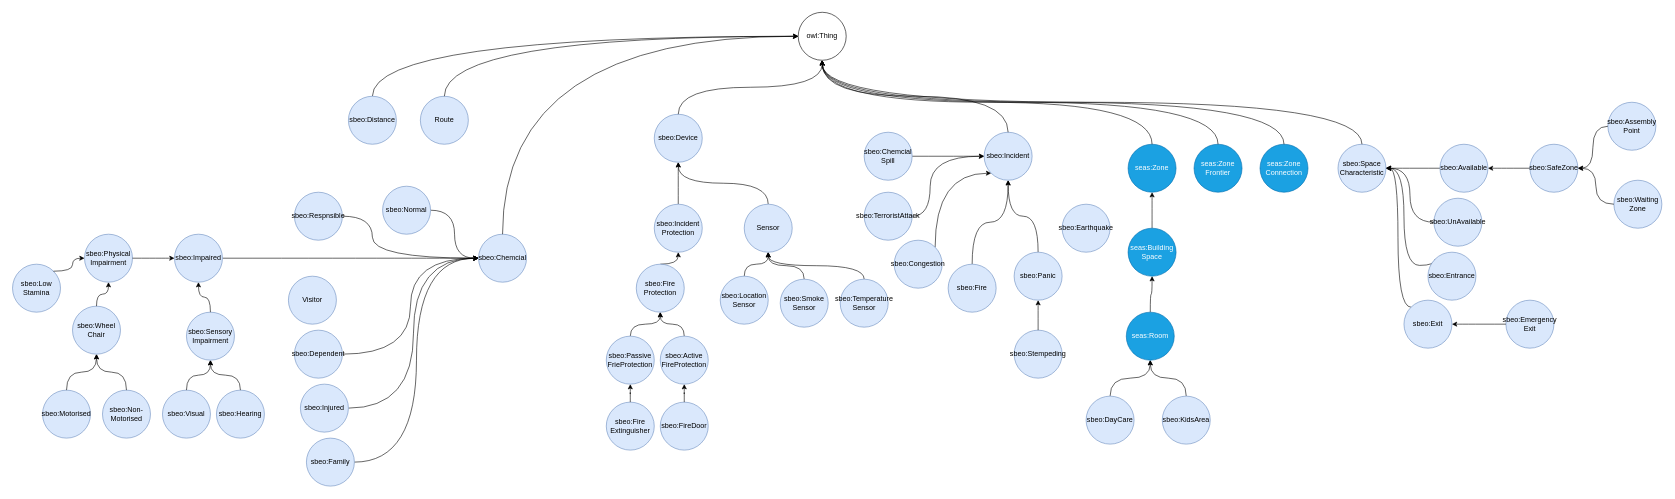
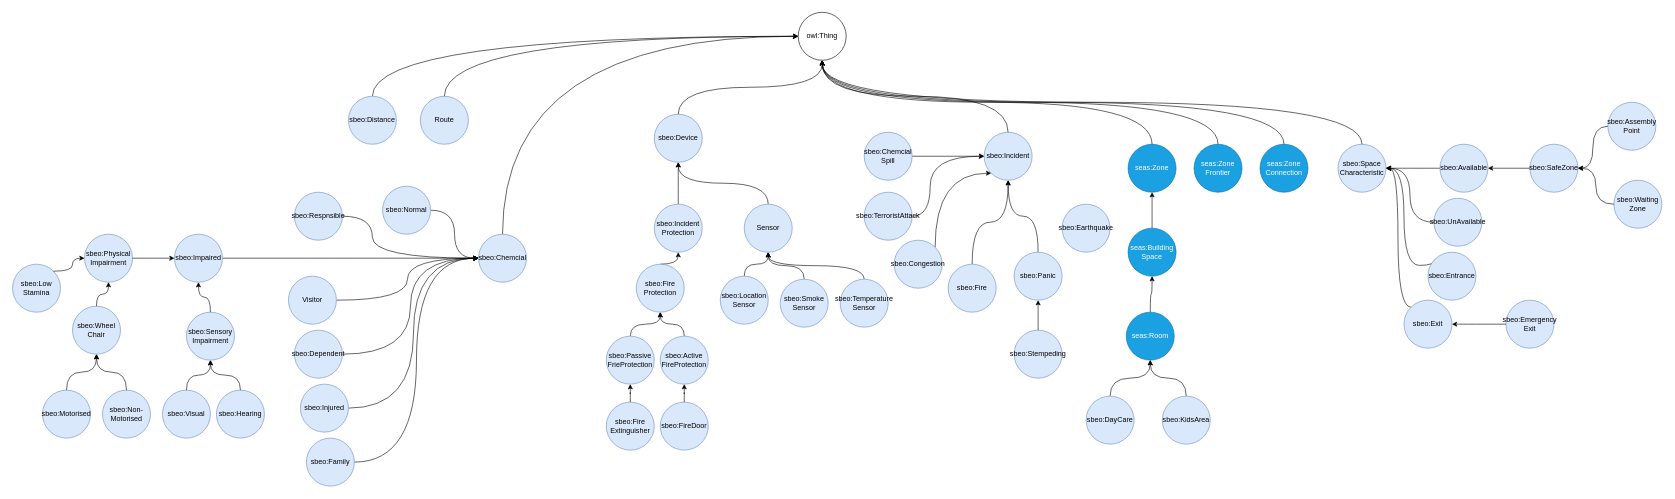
none -> (397, 292)
